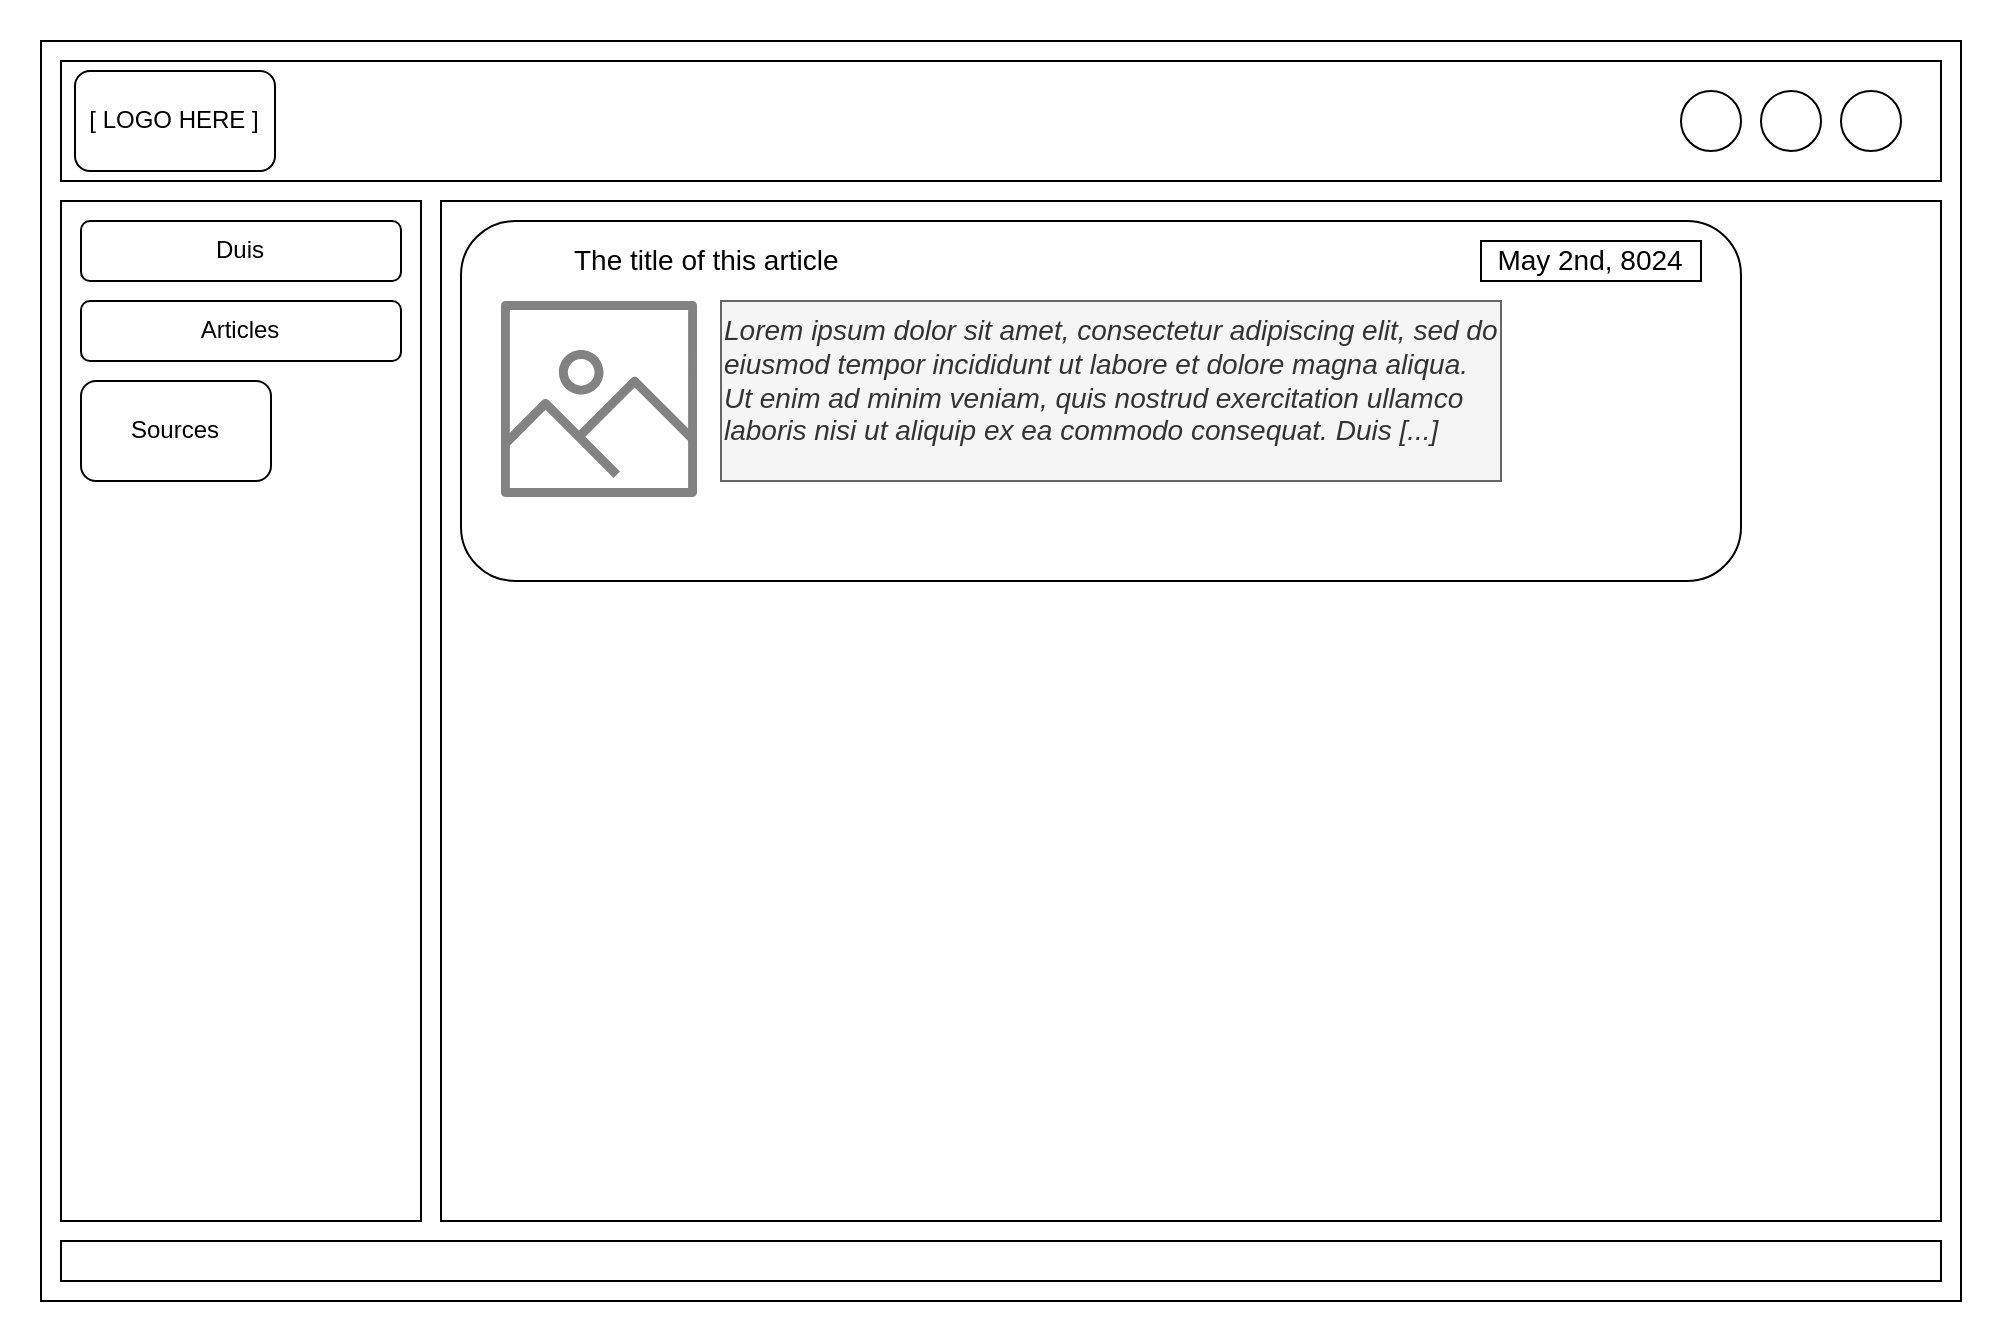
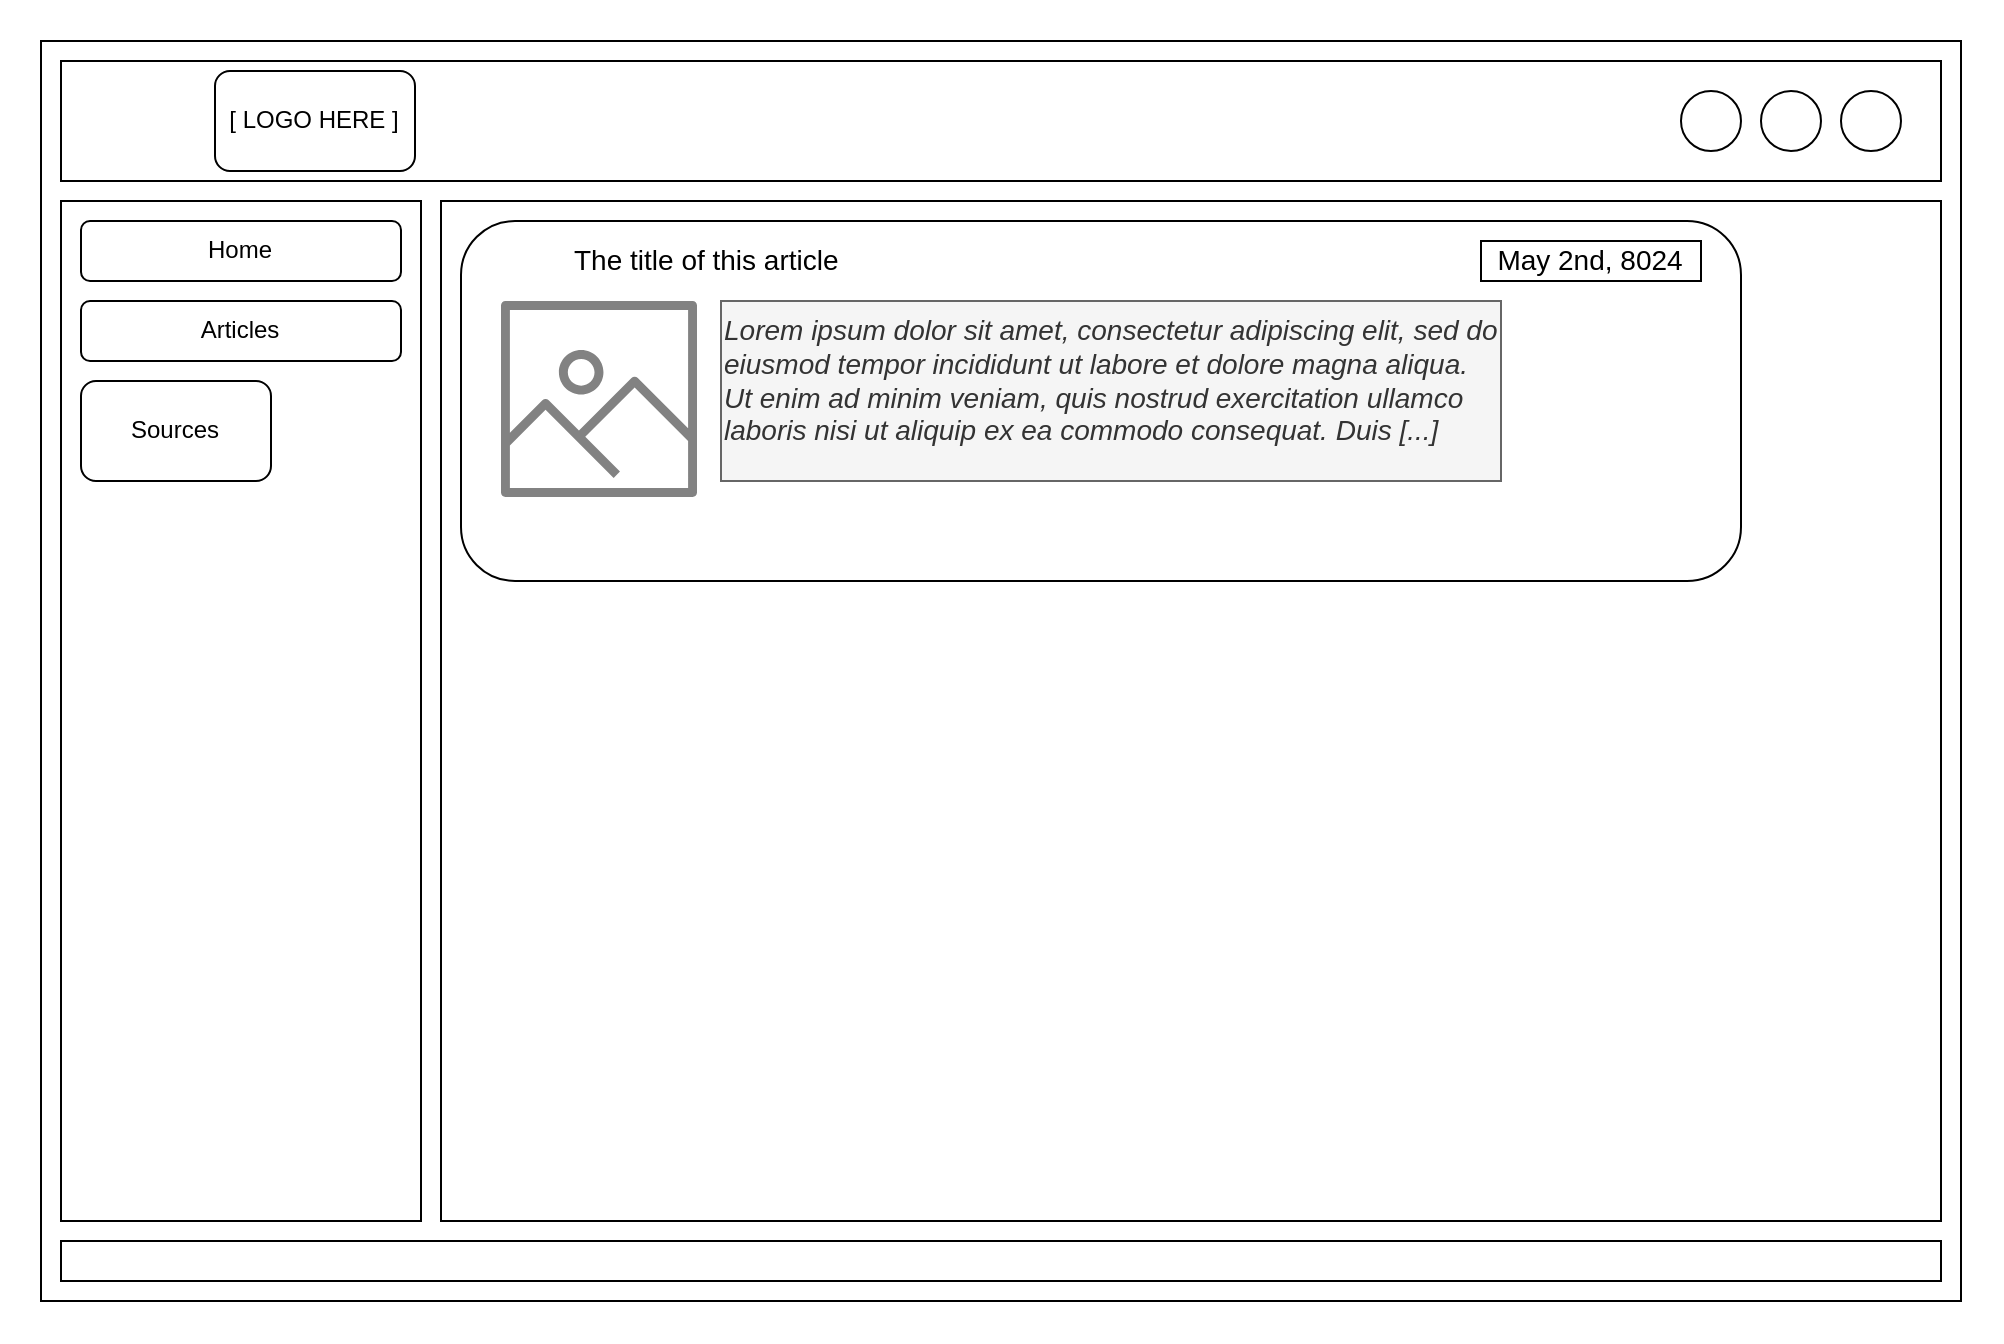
(175, 121) -> (315, 121)
(241, 251) -> (241, 251)
